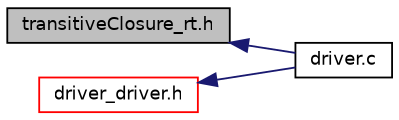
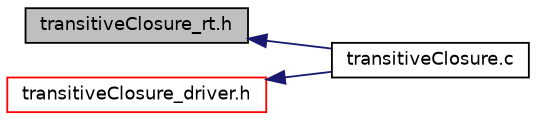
(344, 60) -> (430, 60)
(119, 95) -> (137, 95)
